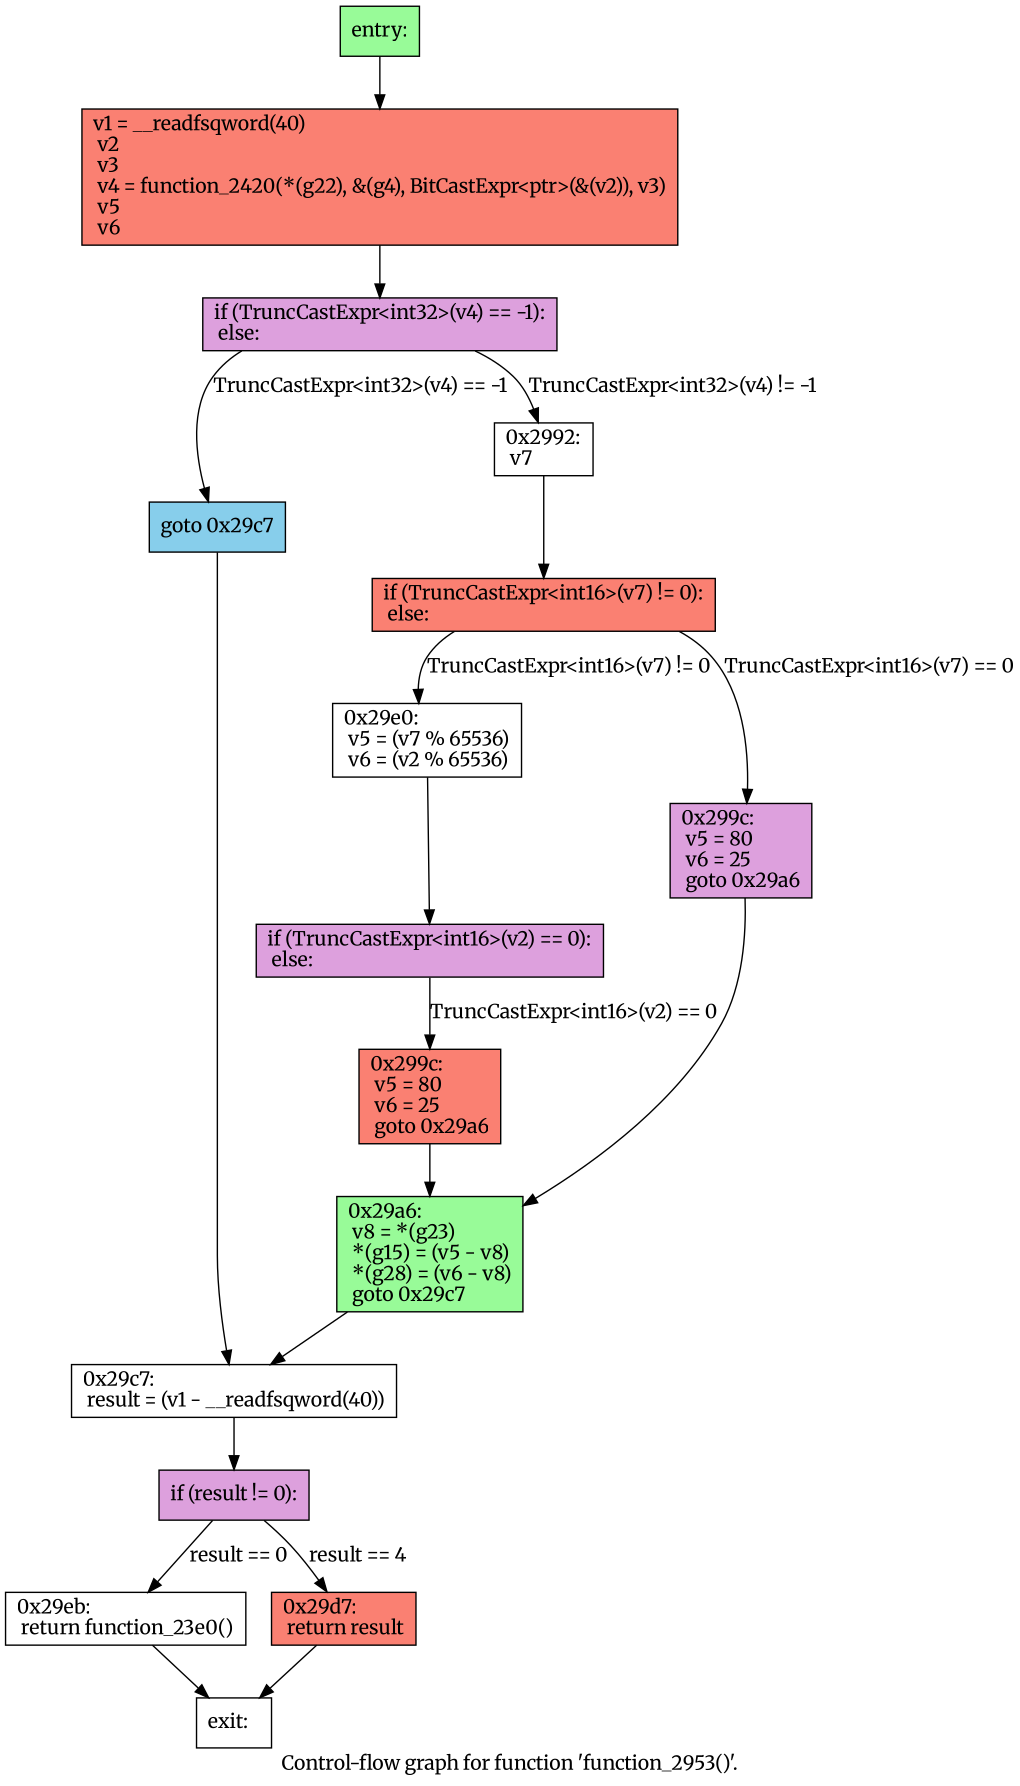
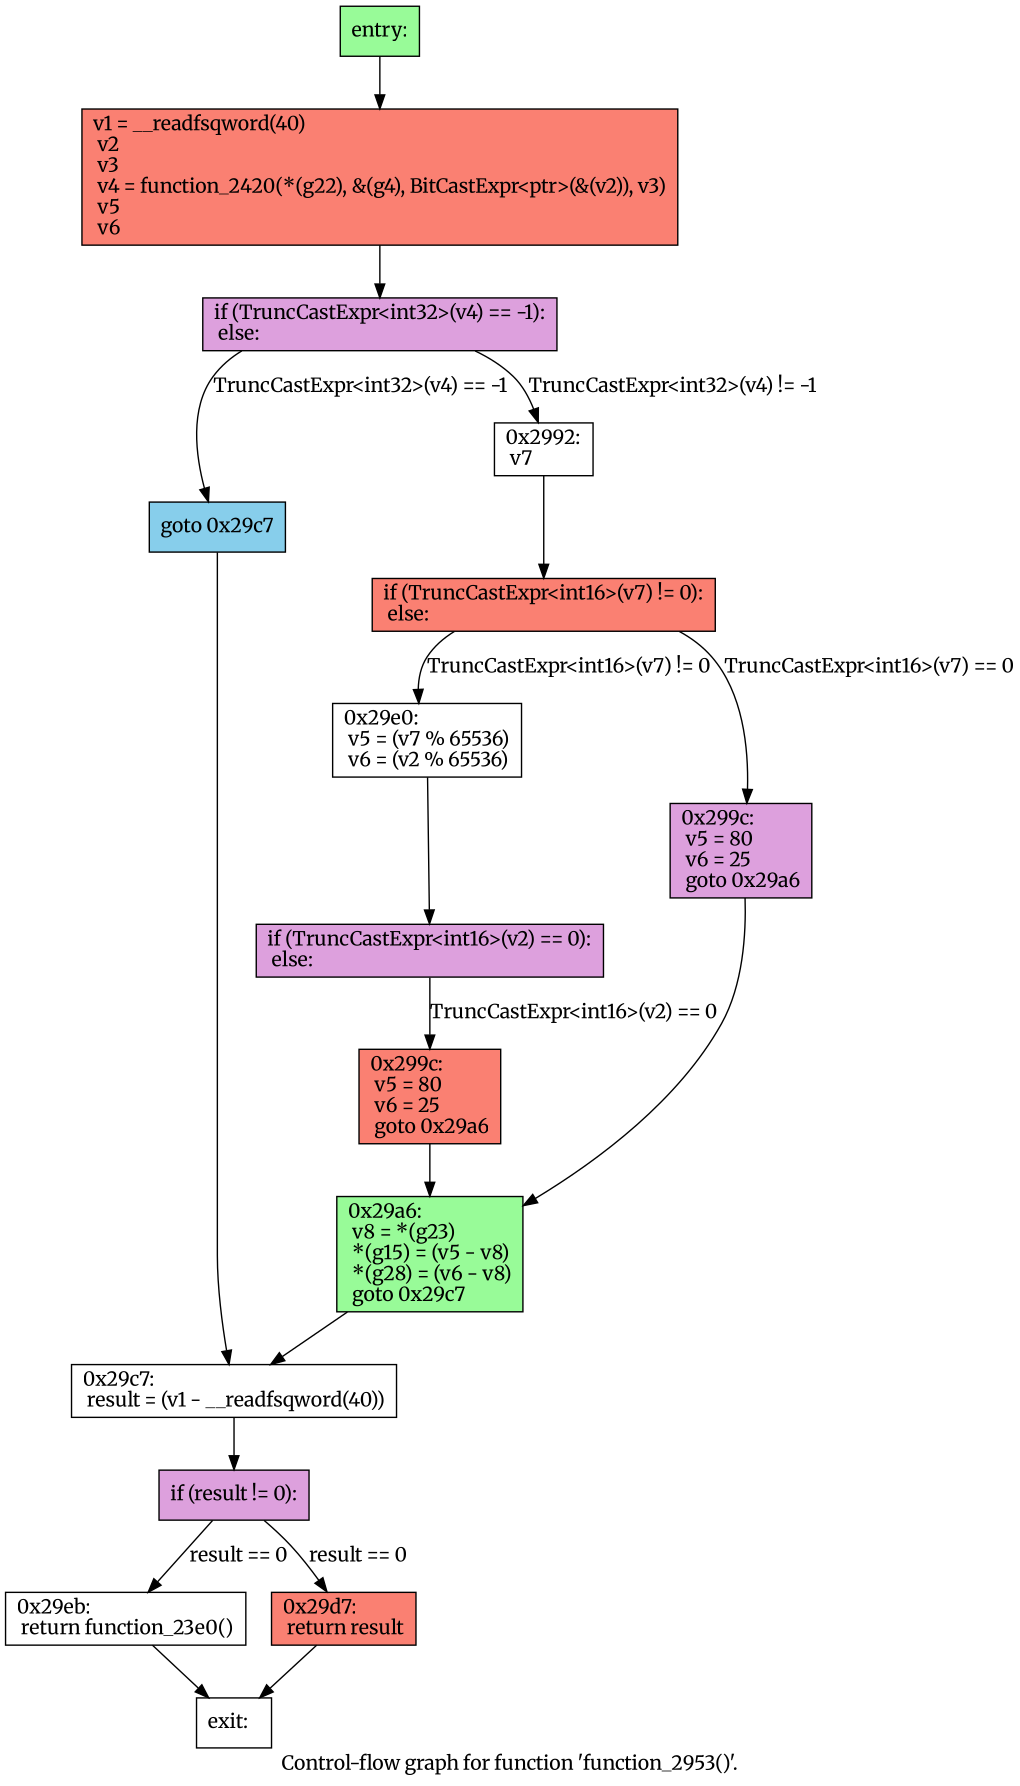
(358, 1556) -> (358, 1556)
